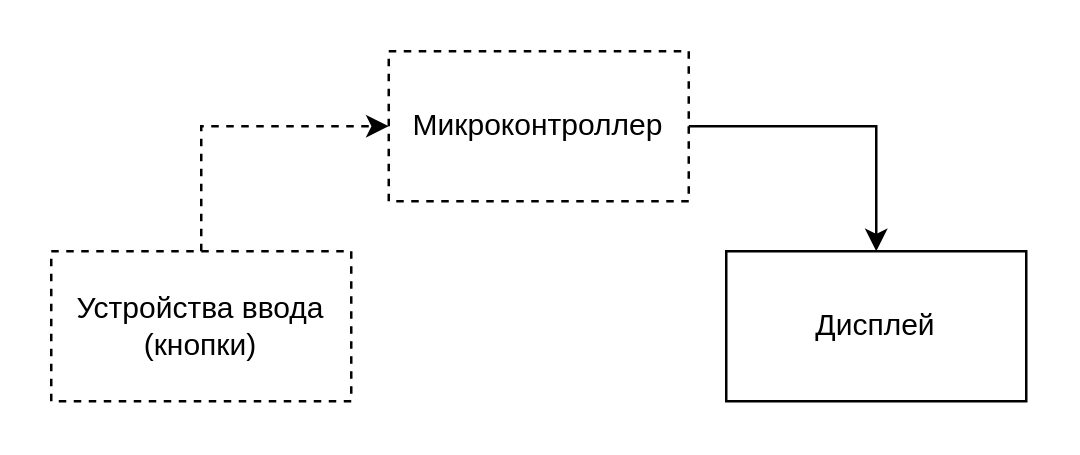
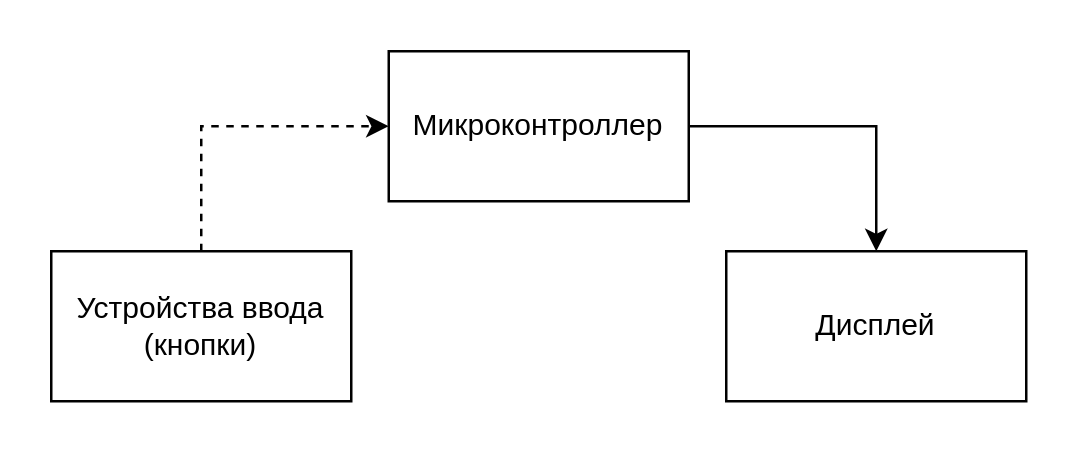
(539, 126) -> (539, 126)
(201, 326) -> (201, 326)
